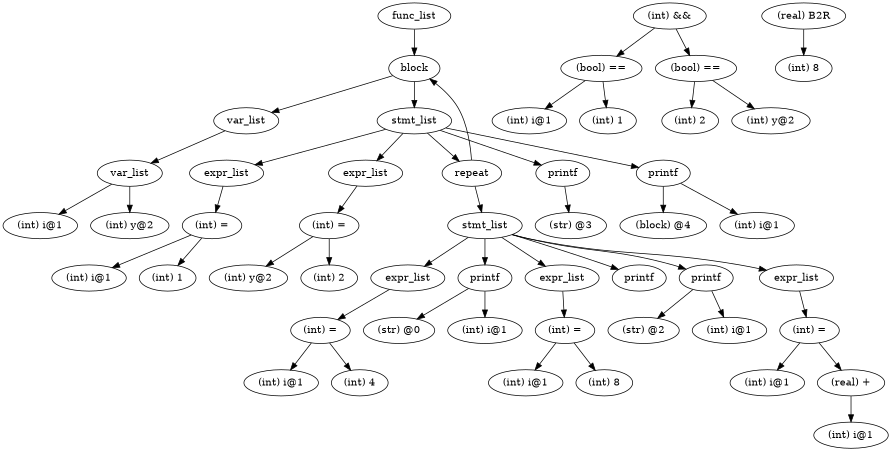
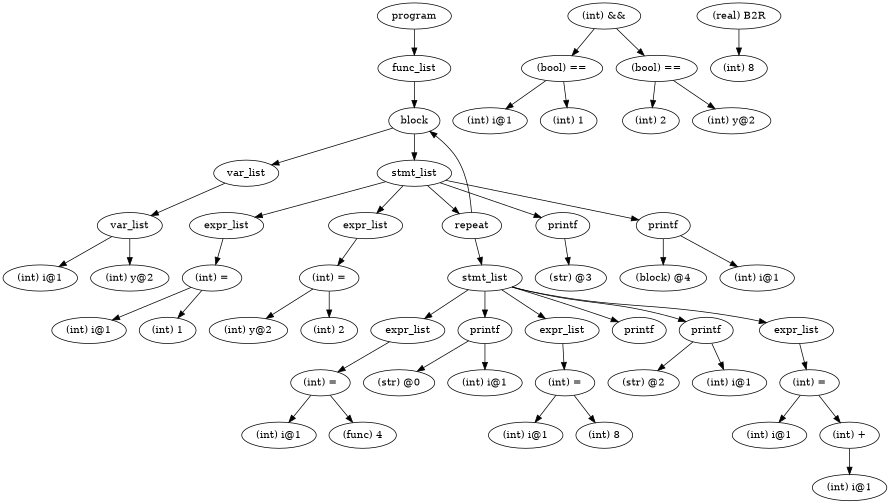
none -> (414, 16)
(360, 383) -> (363, 435)
(851, 383) -> (850, 435)
